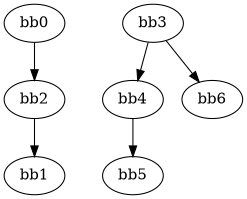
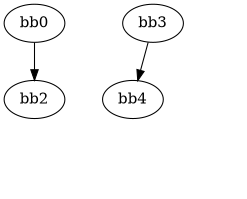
(212, 99) -> none
(35, 176) -> none
(133, 176) -> none
